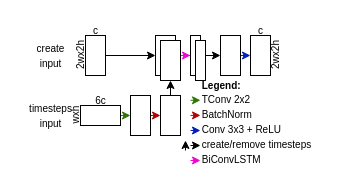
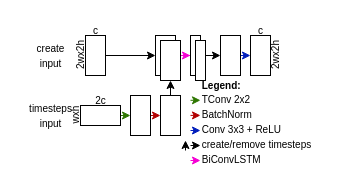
(101, 101) -> (101, 101)
